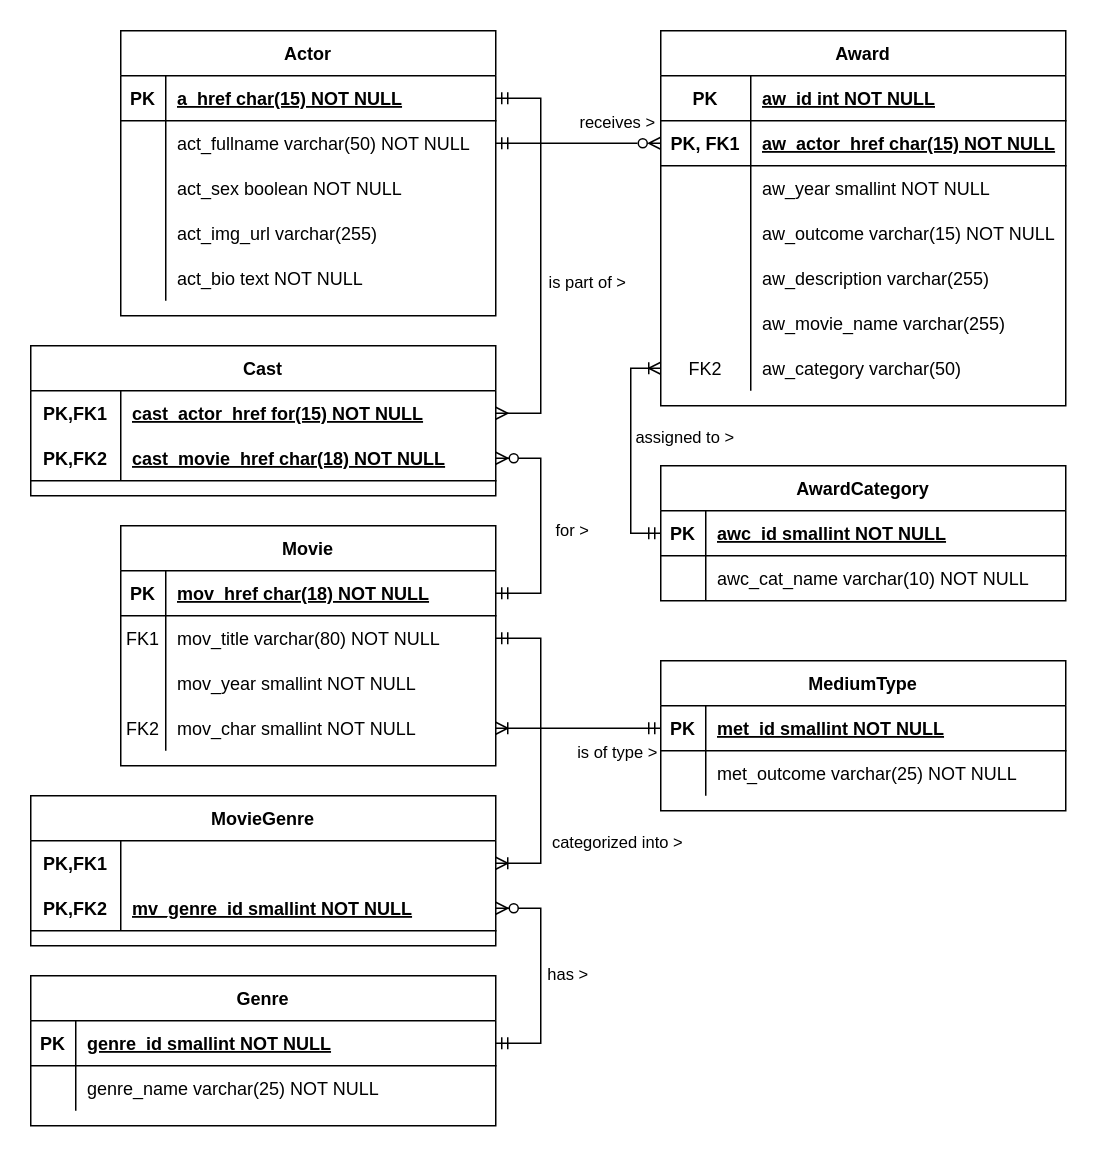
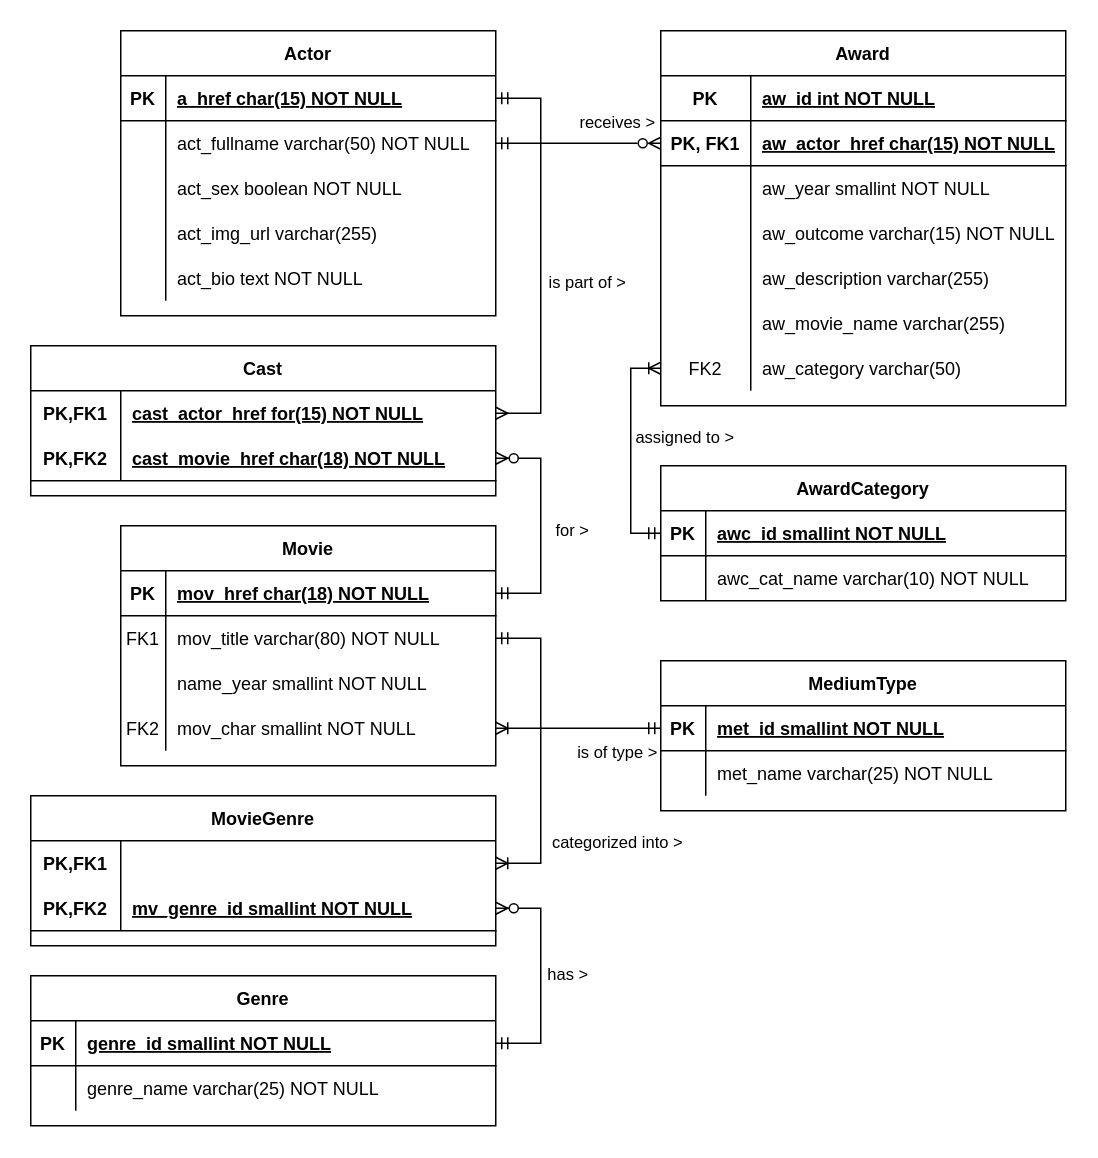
(294, 684) -> (299, 684)
(871, 774) -> (856, 774)
